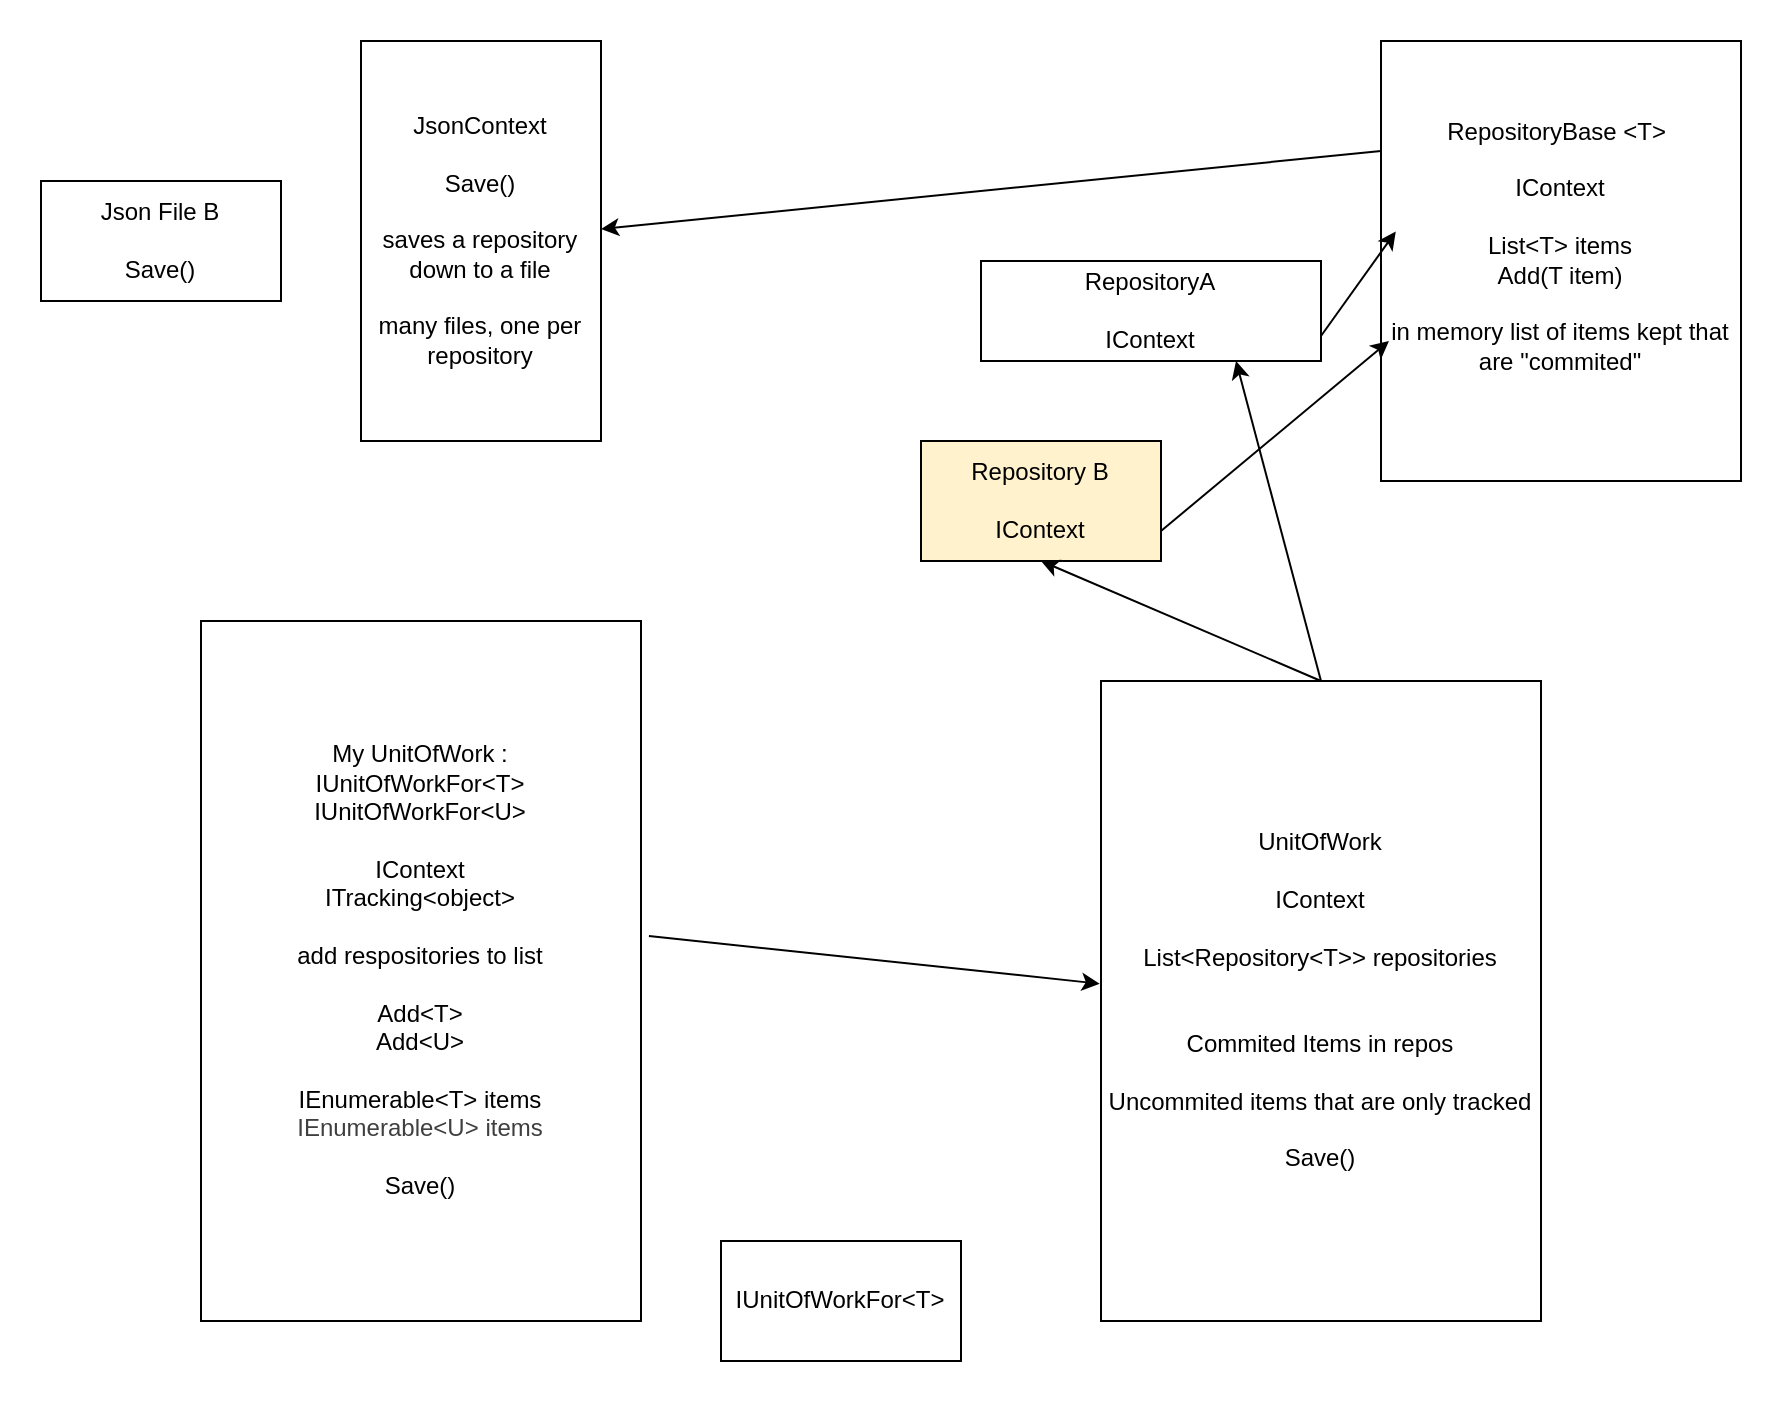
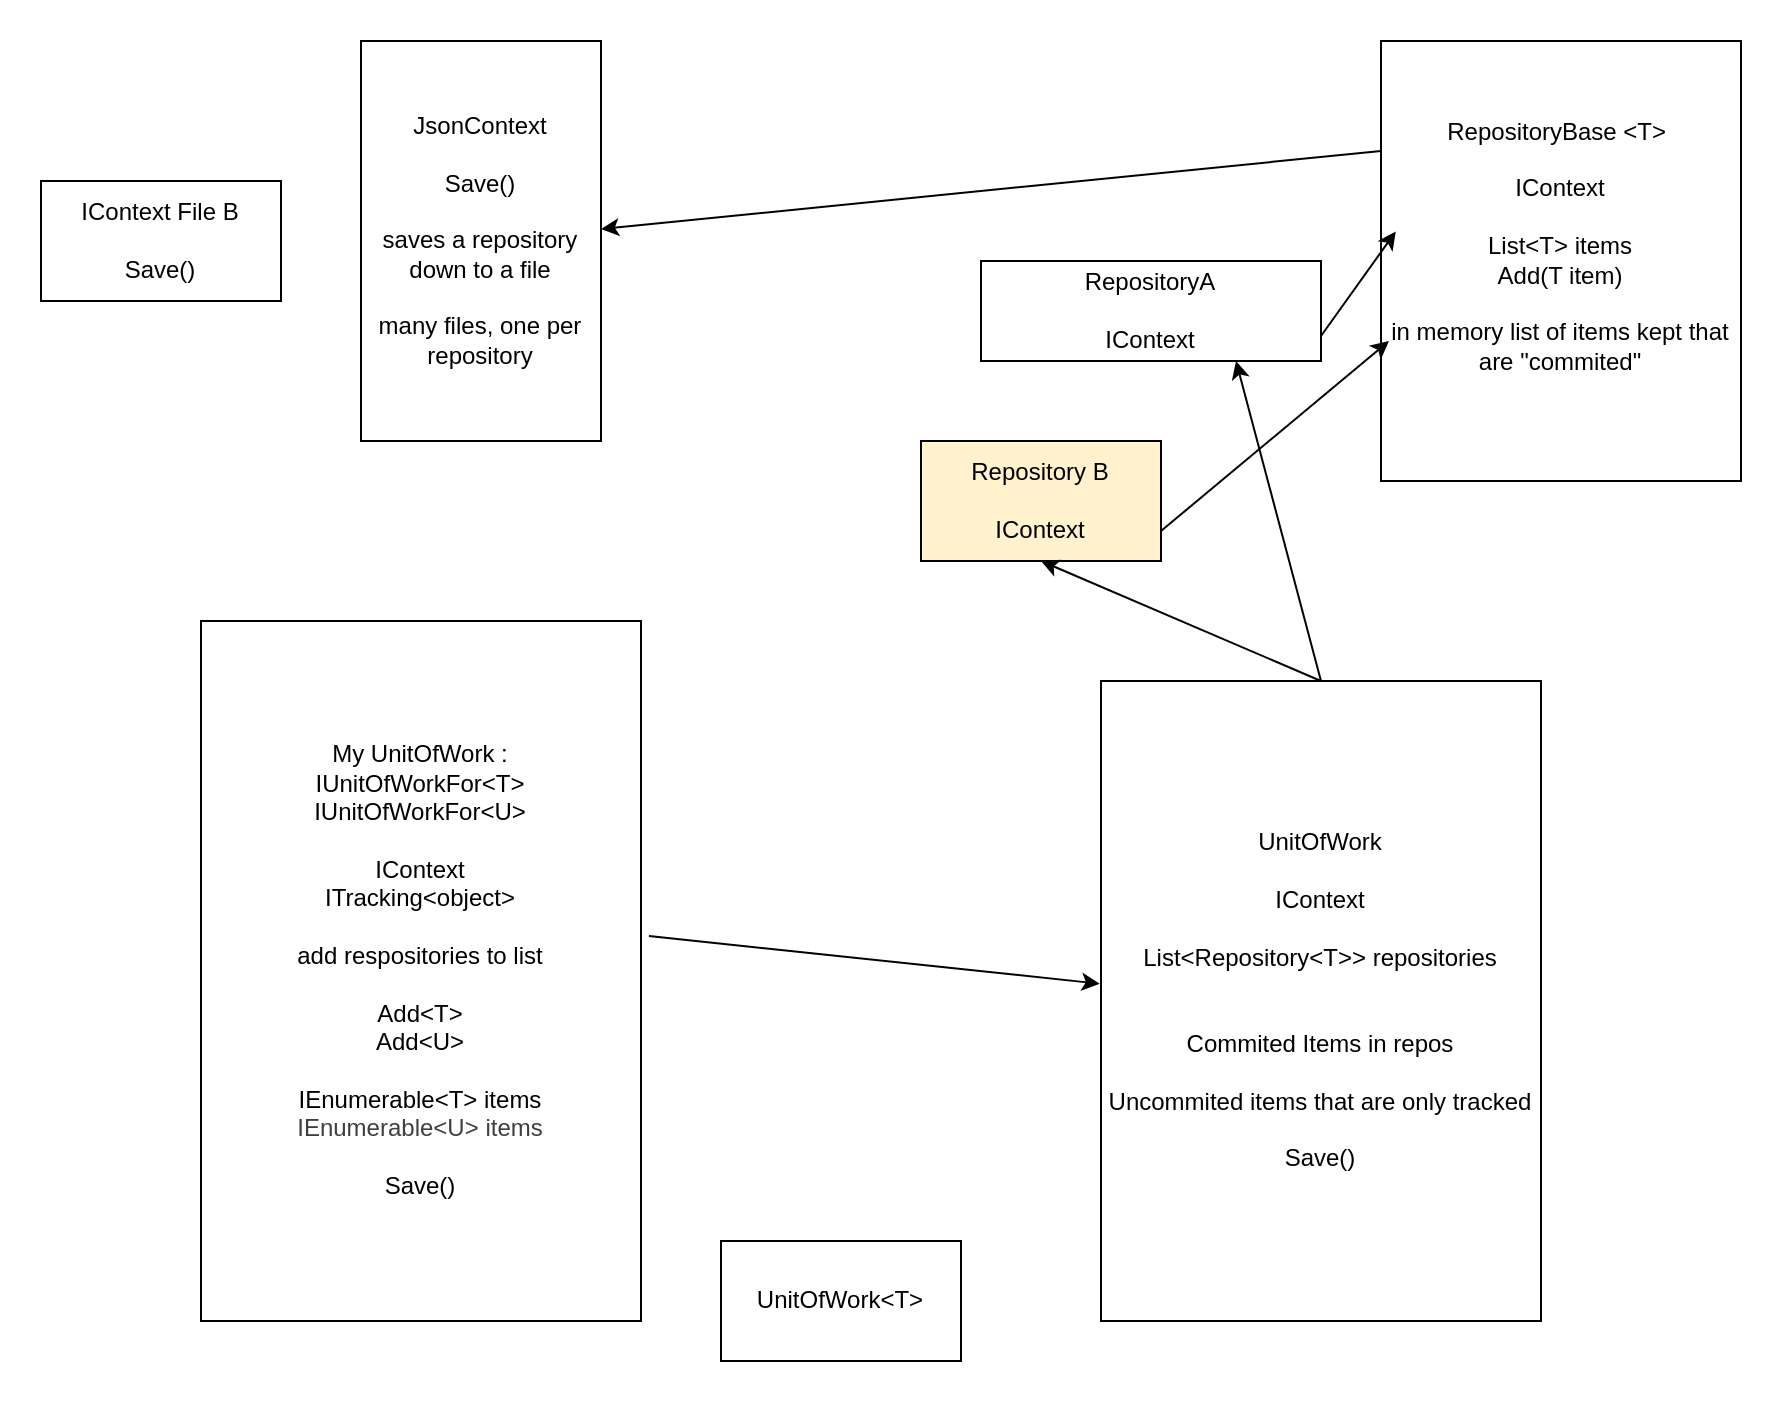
(161, 241) -> (161, 241)
(841, 1301) -> (841, 1301)
